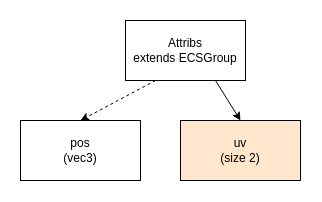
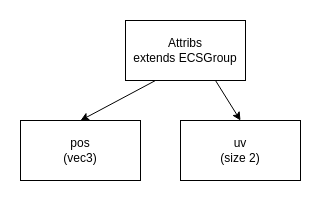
(120, 99) -> (120, 99)
(241, 151) -> (241, 151)
